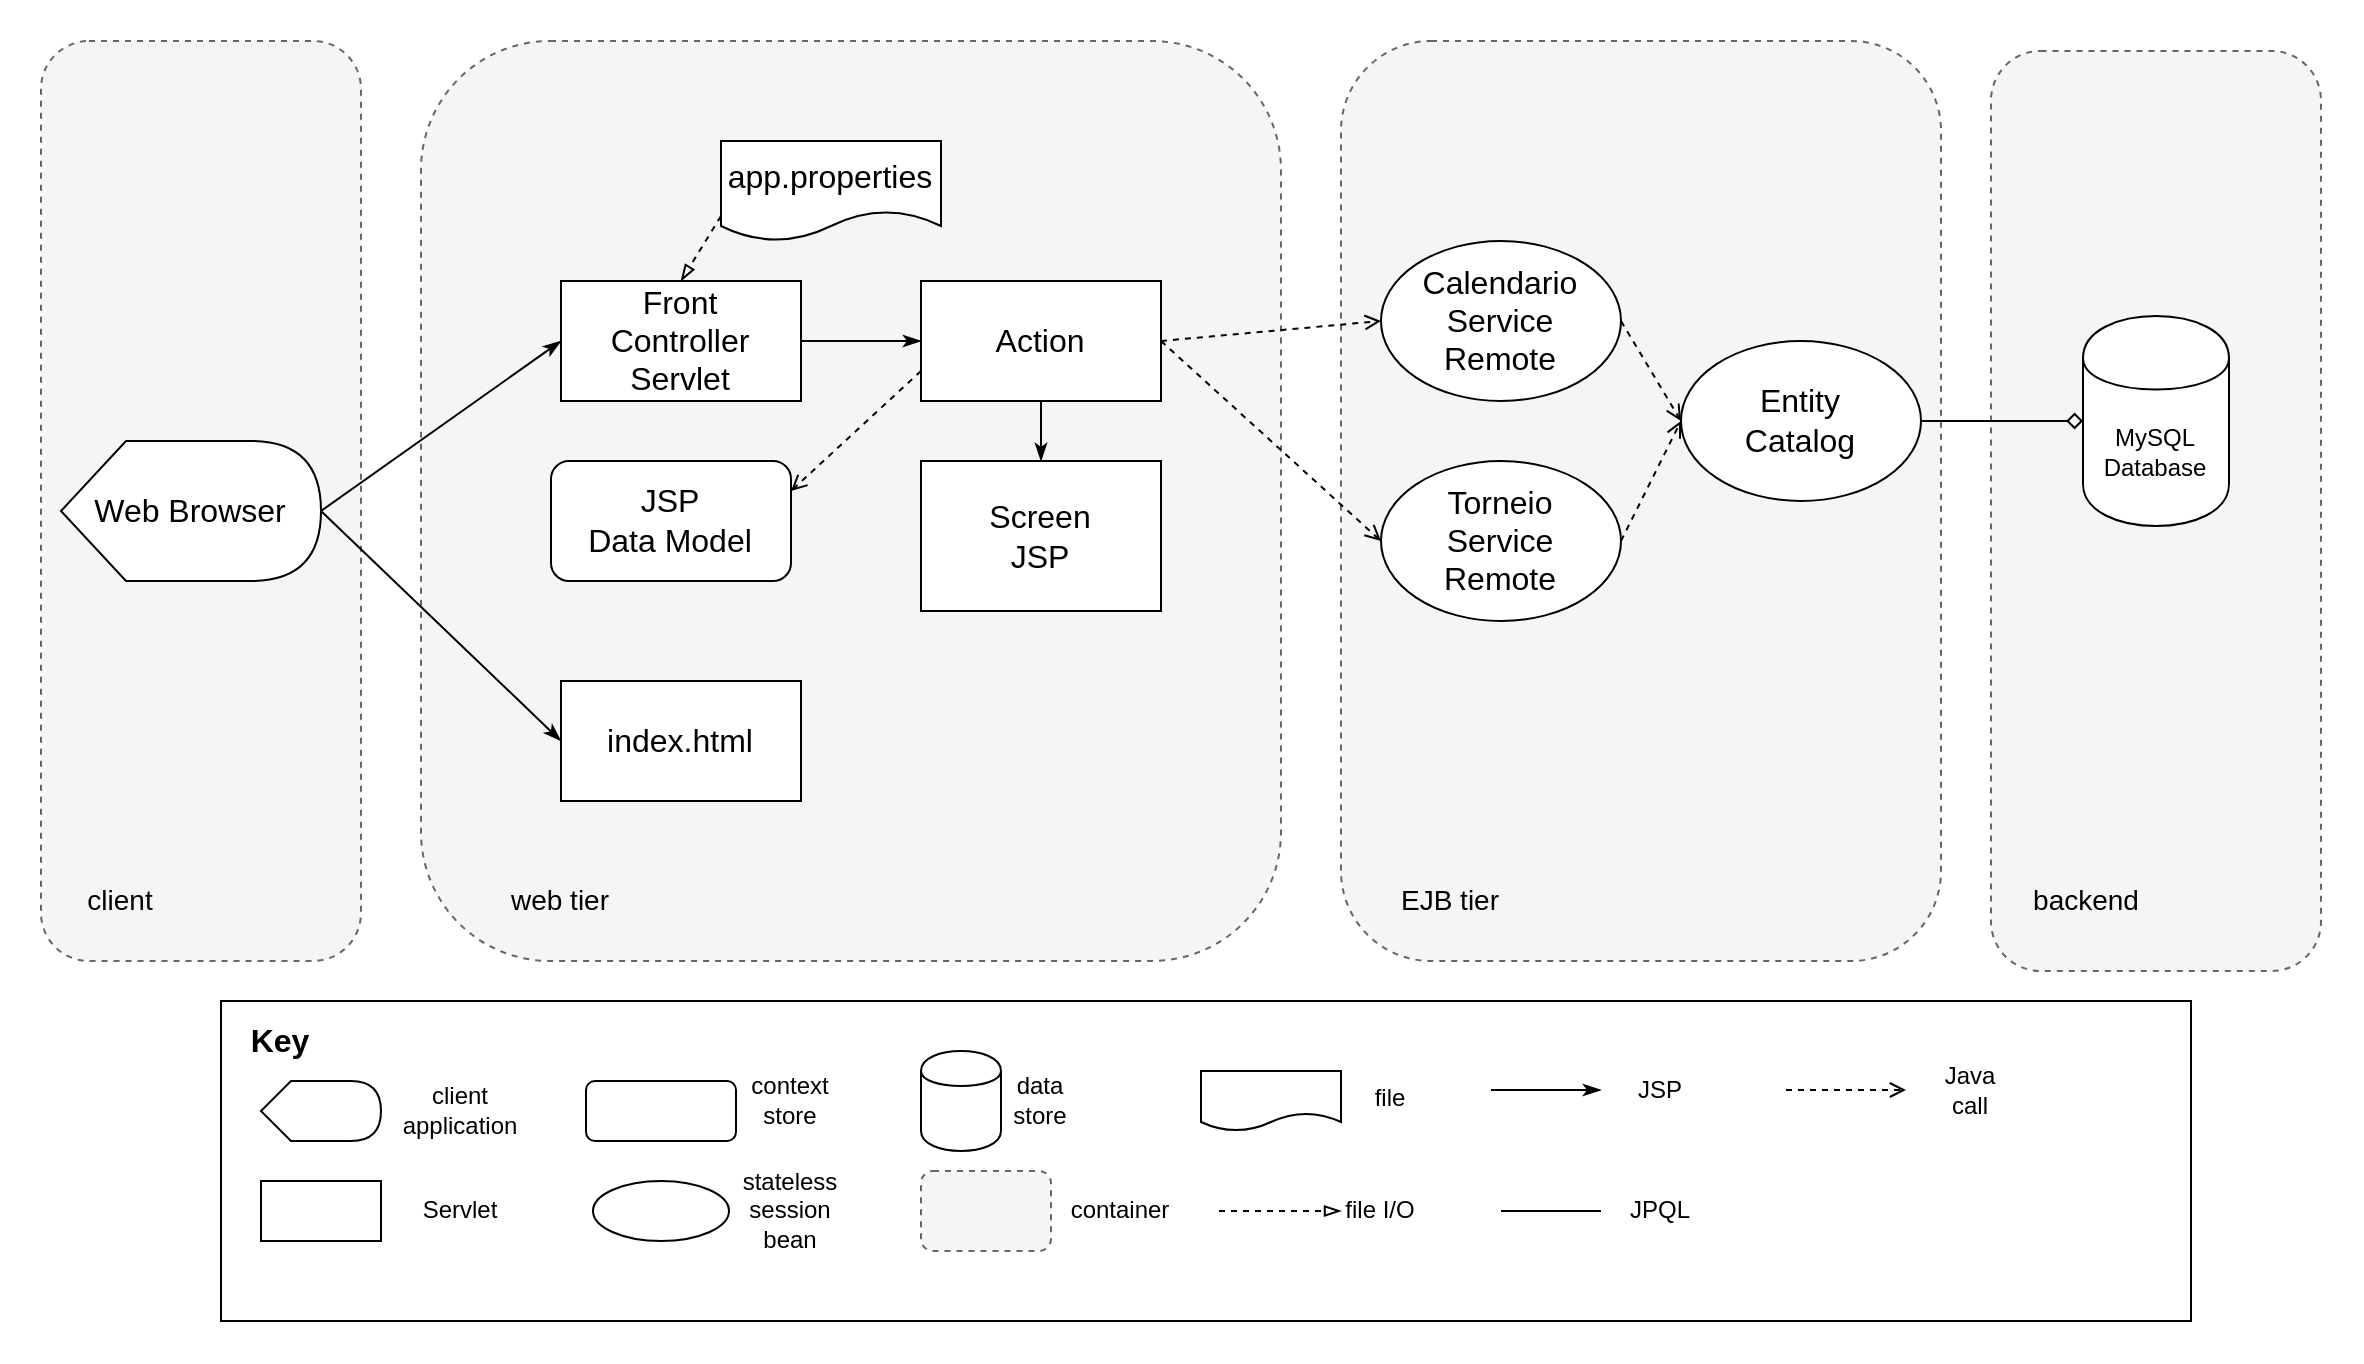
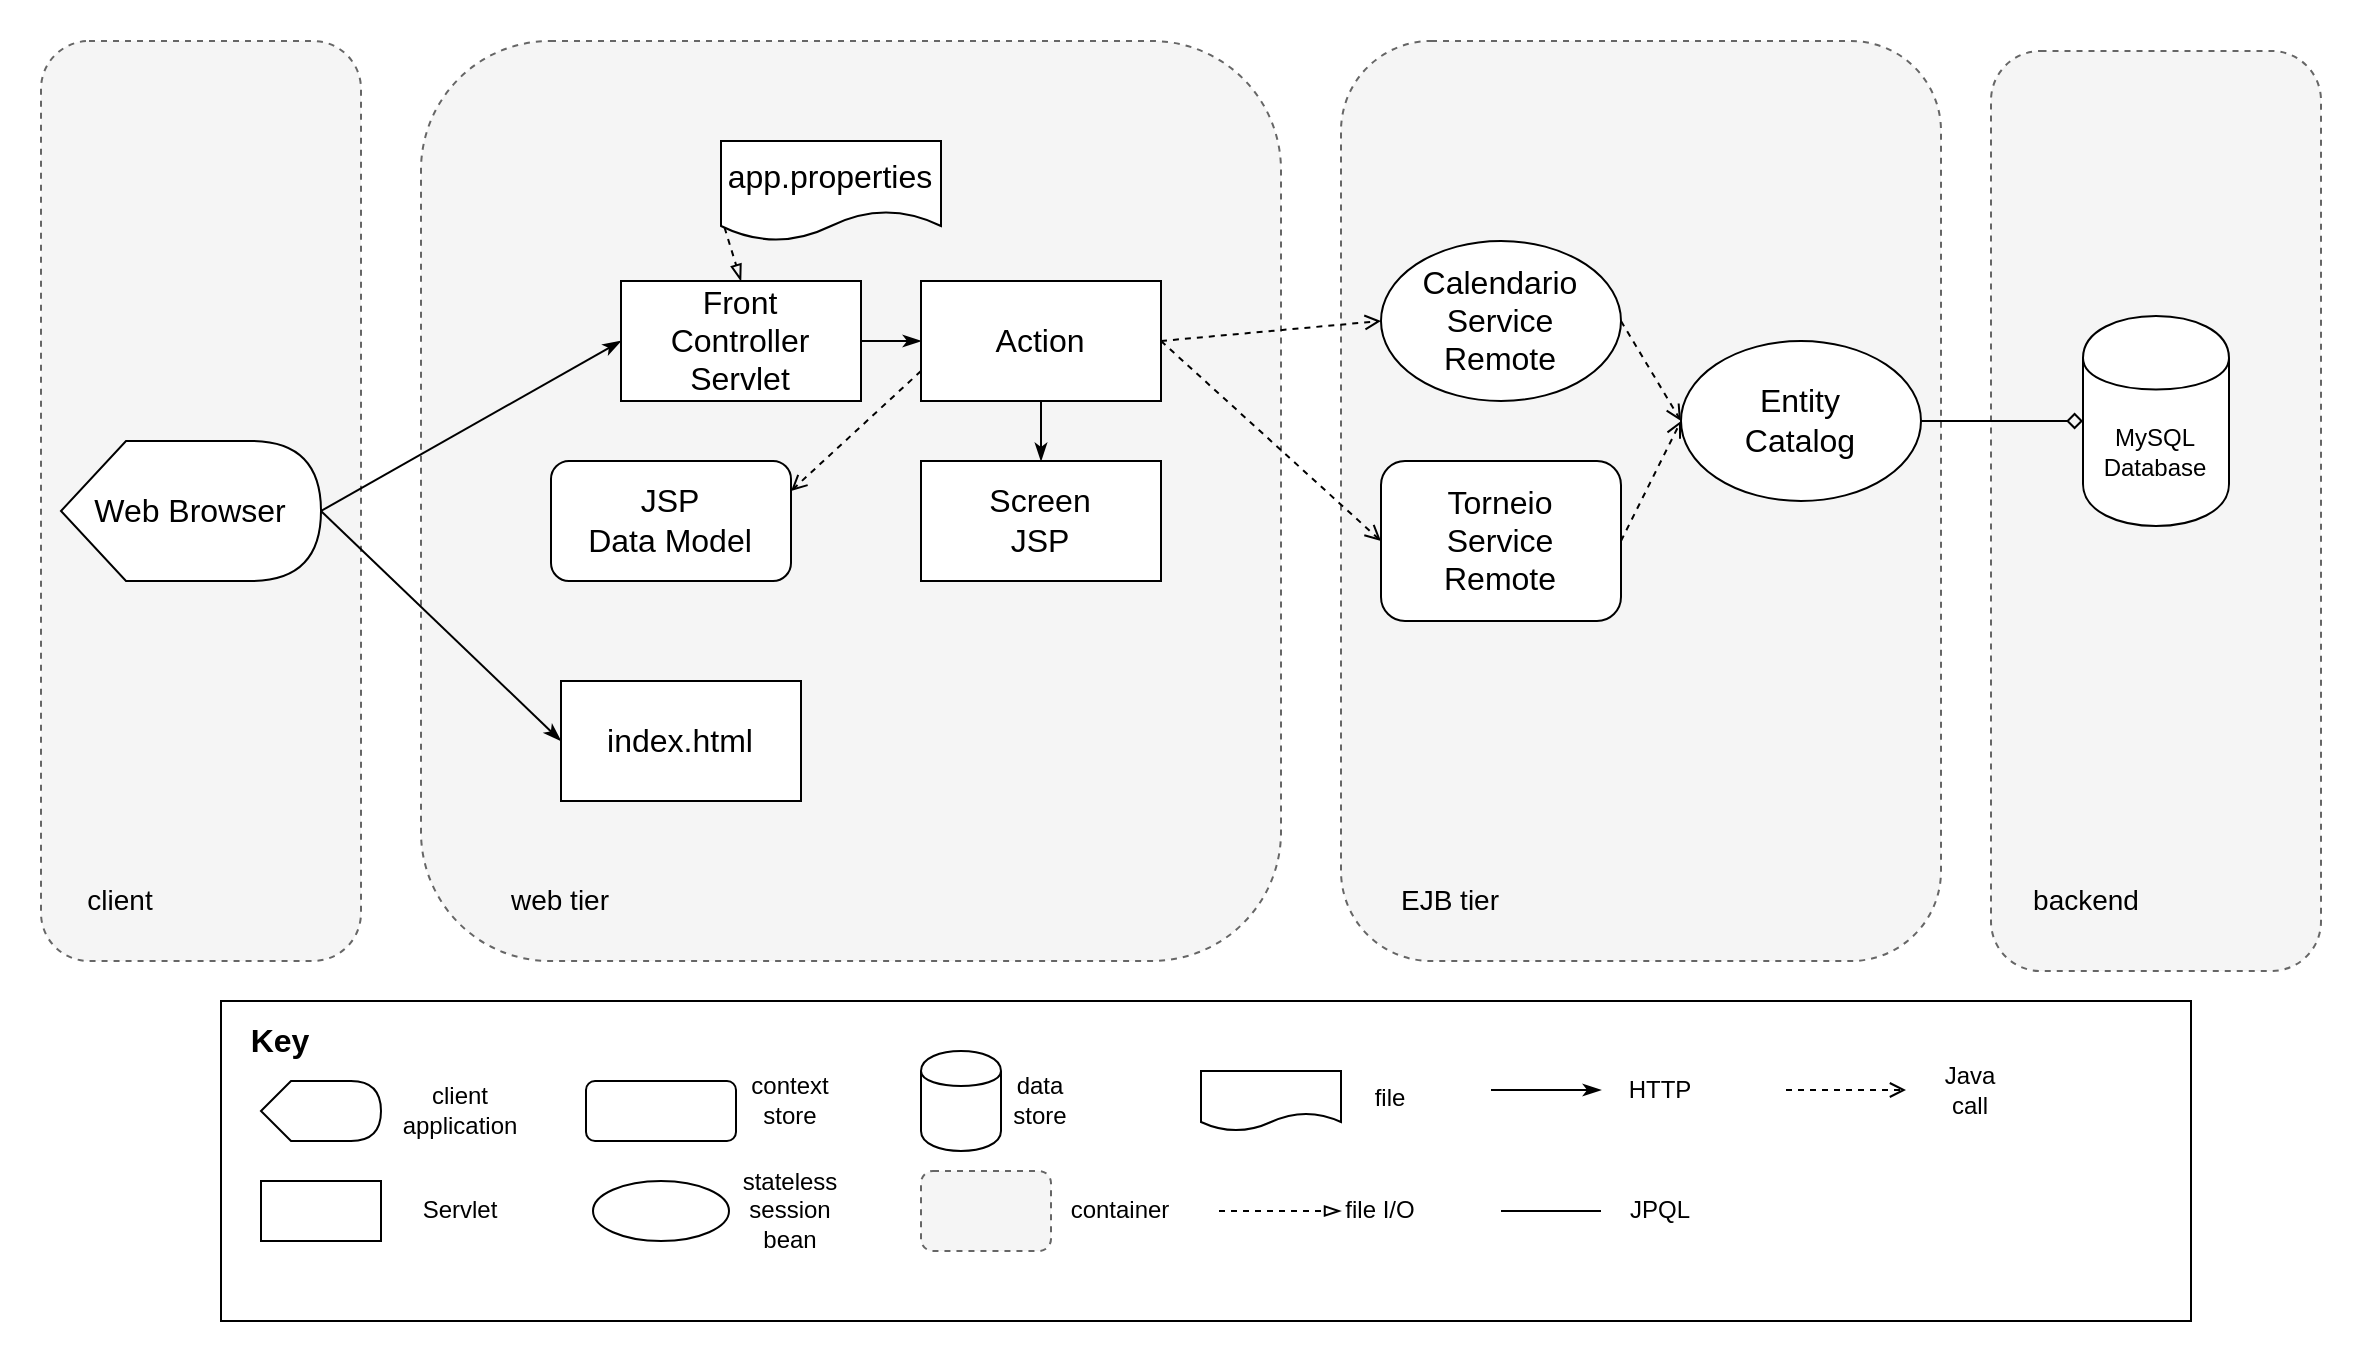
(681, 341) -> (741, 341)
(1041, 536) -> (1041, 521)
(1501, 541) -> (1501, 541)
(1661, 1091) -> (1661, 1091)
